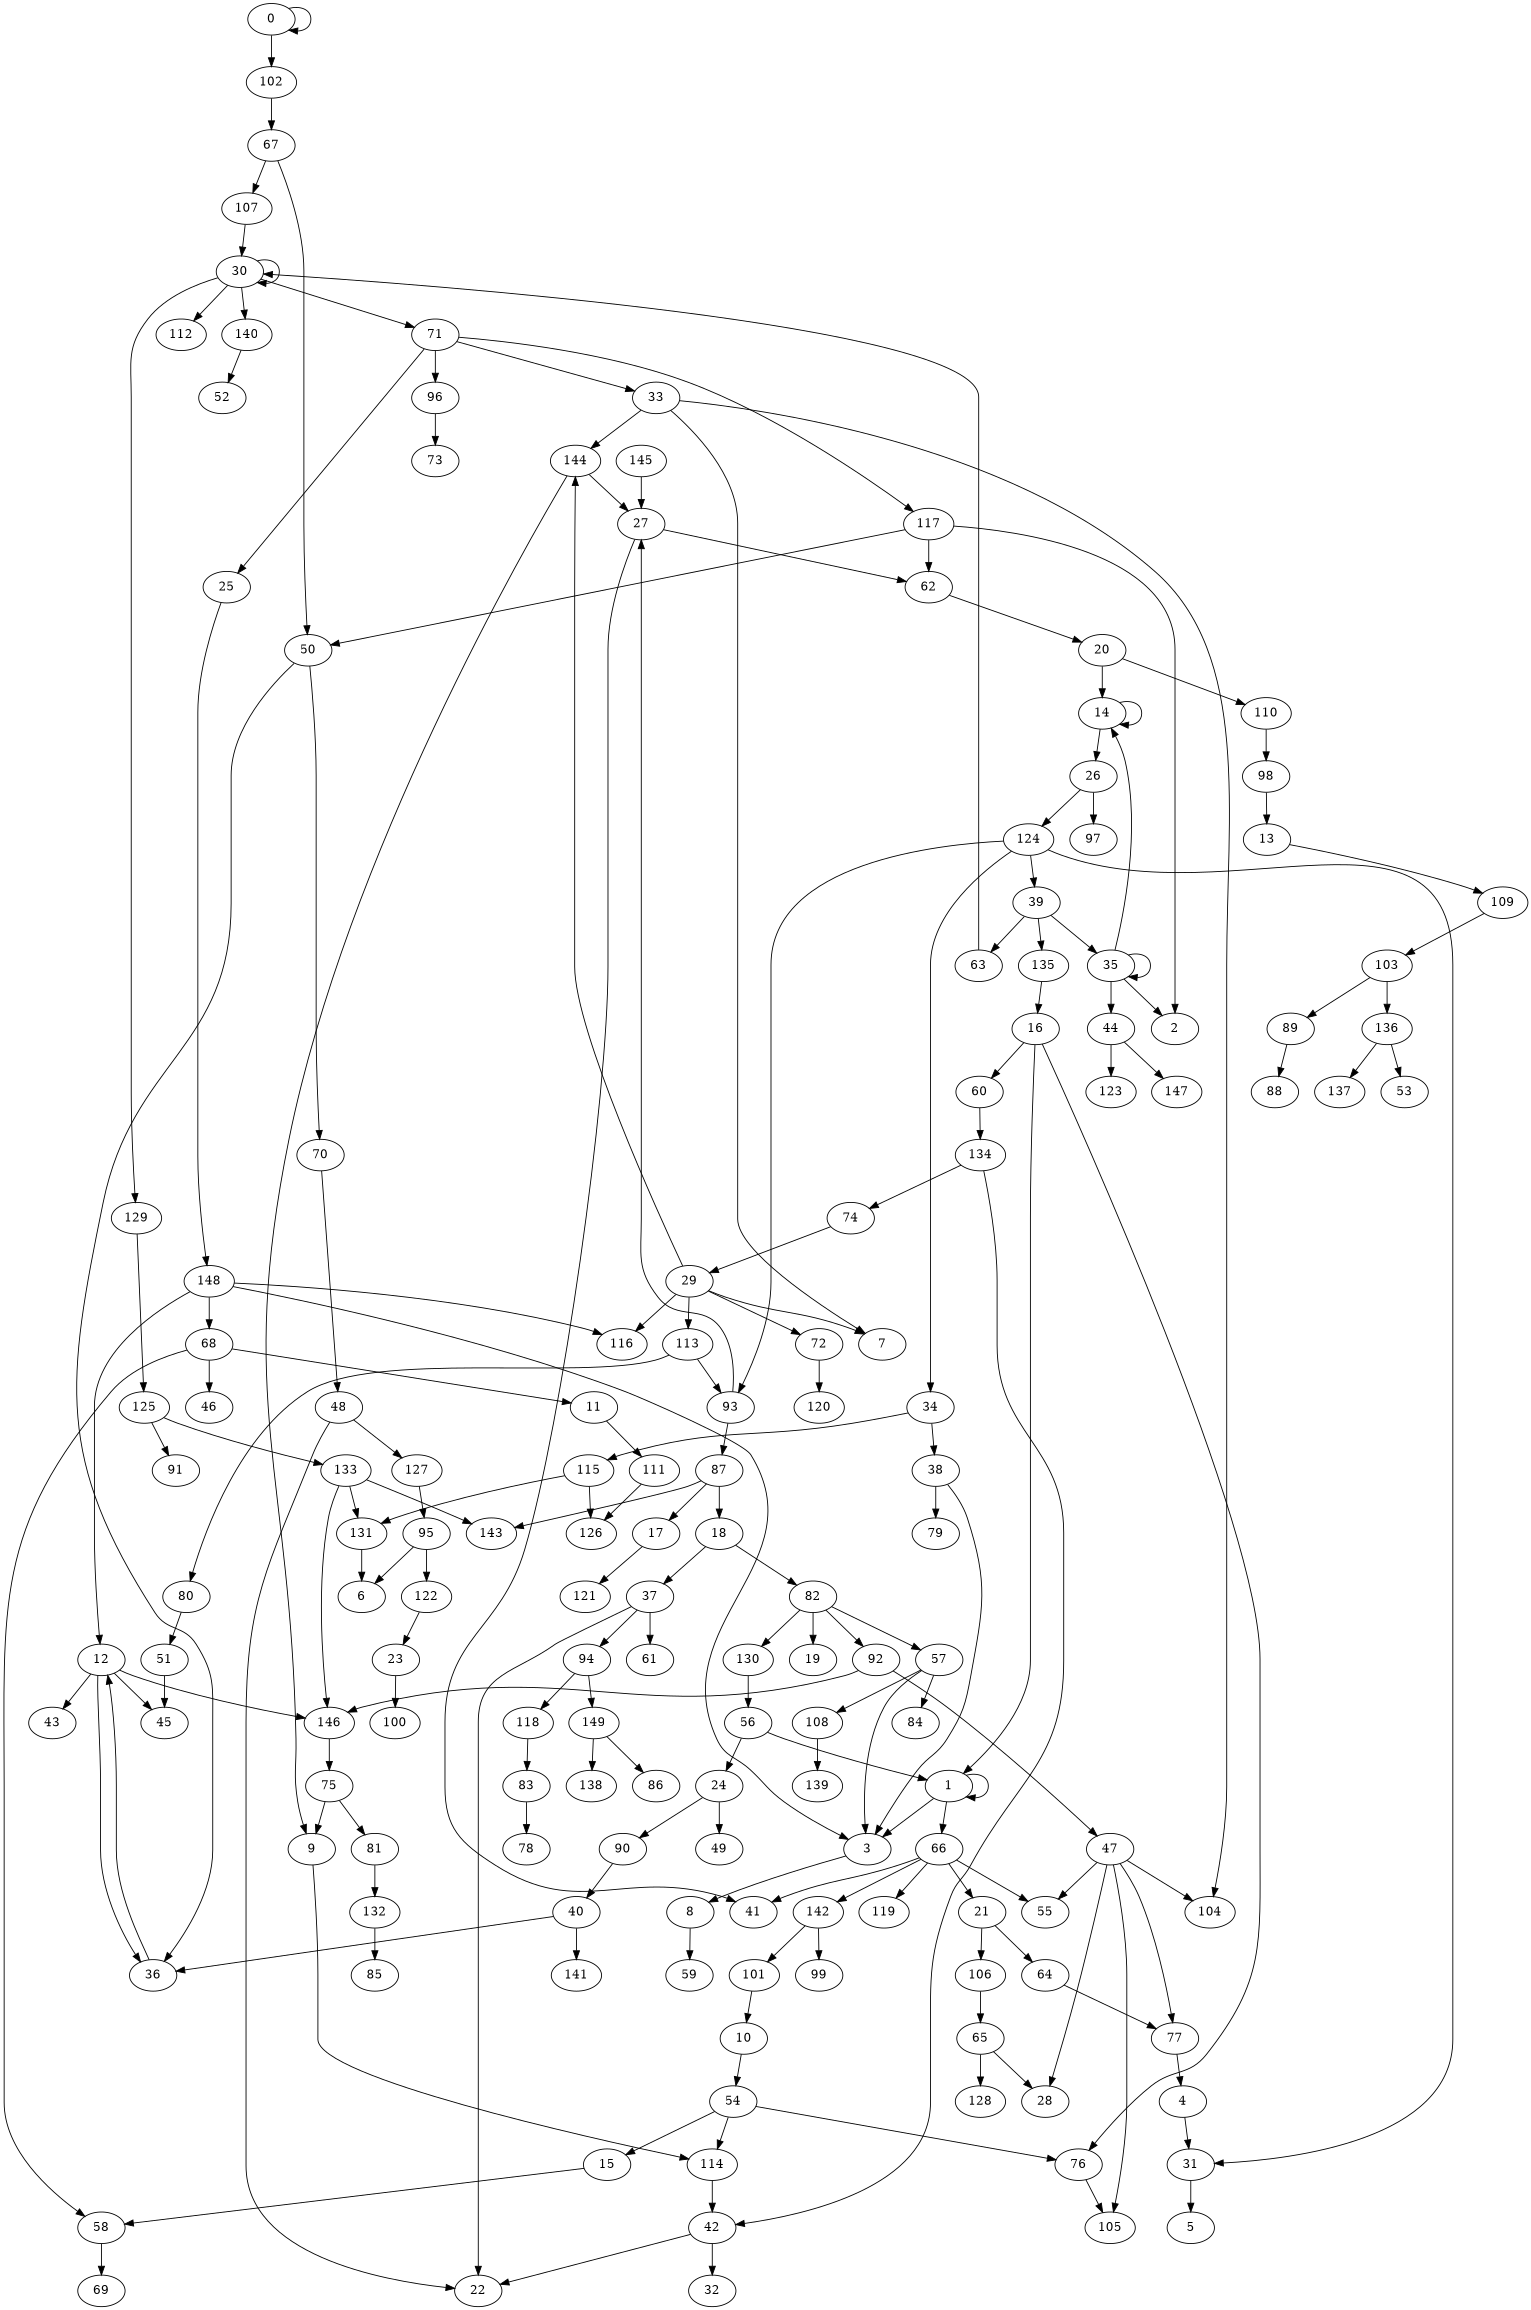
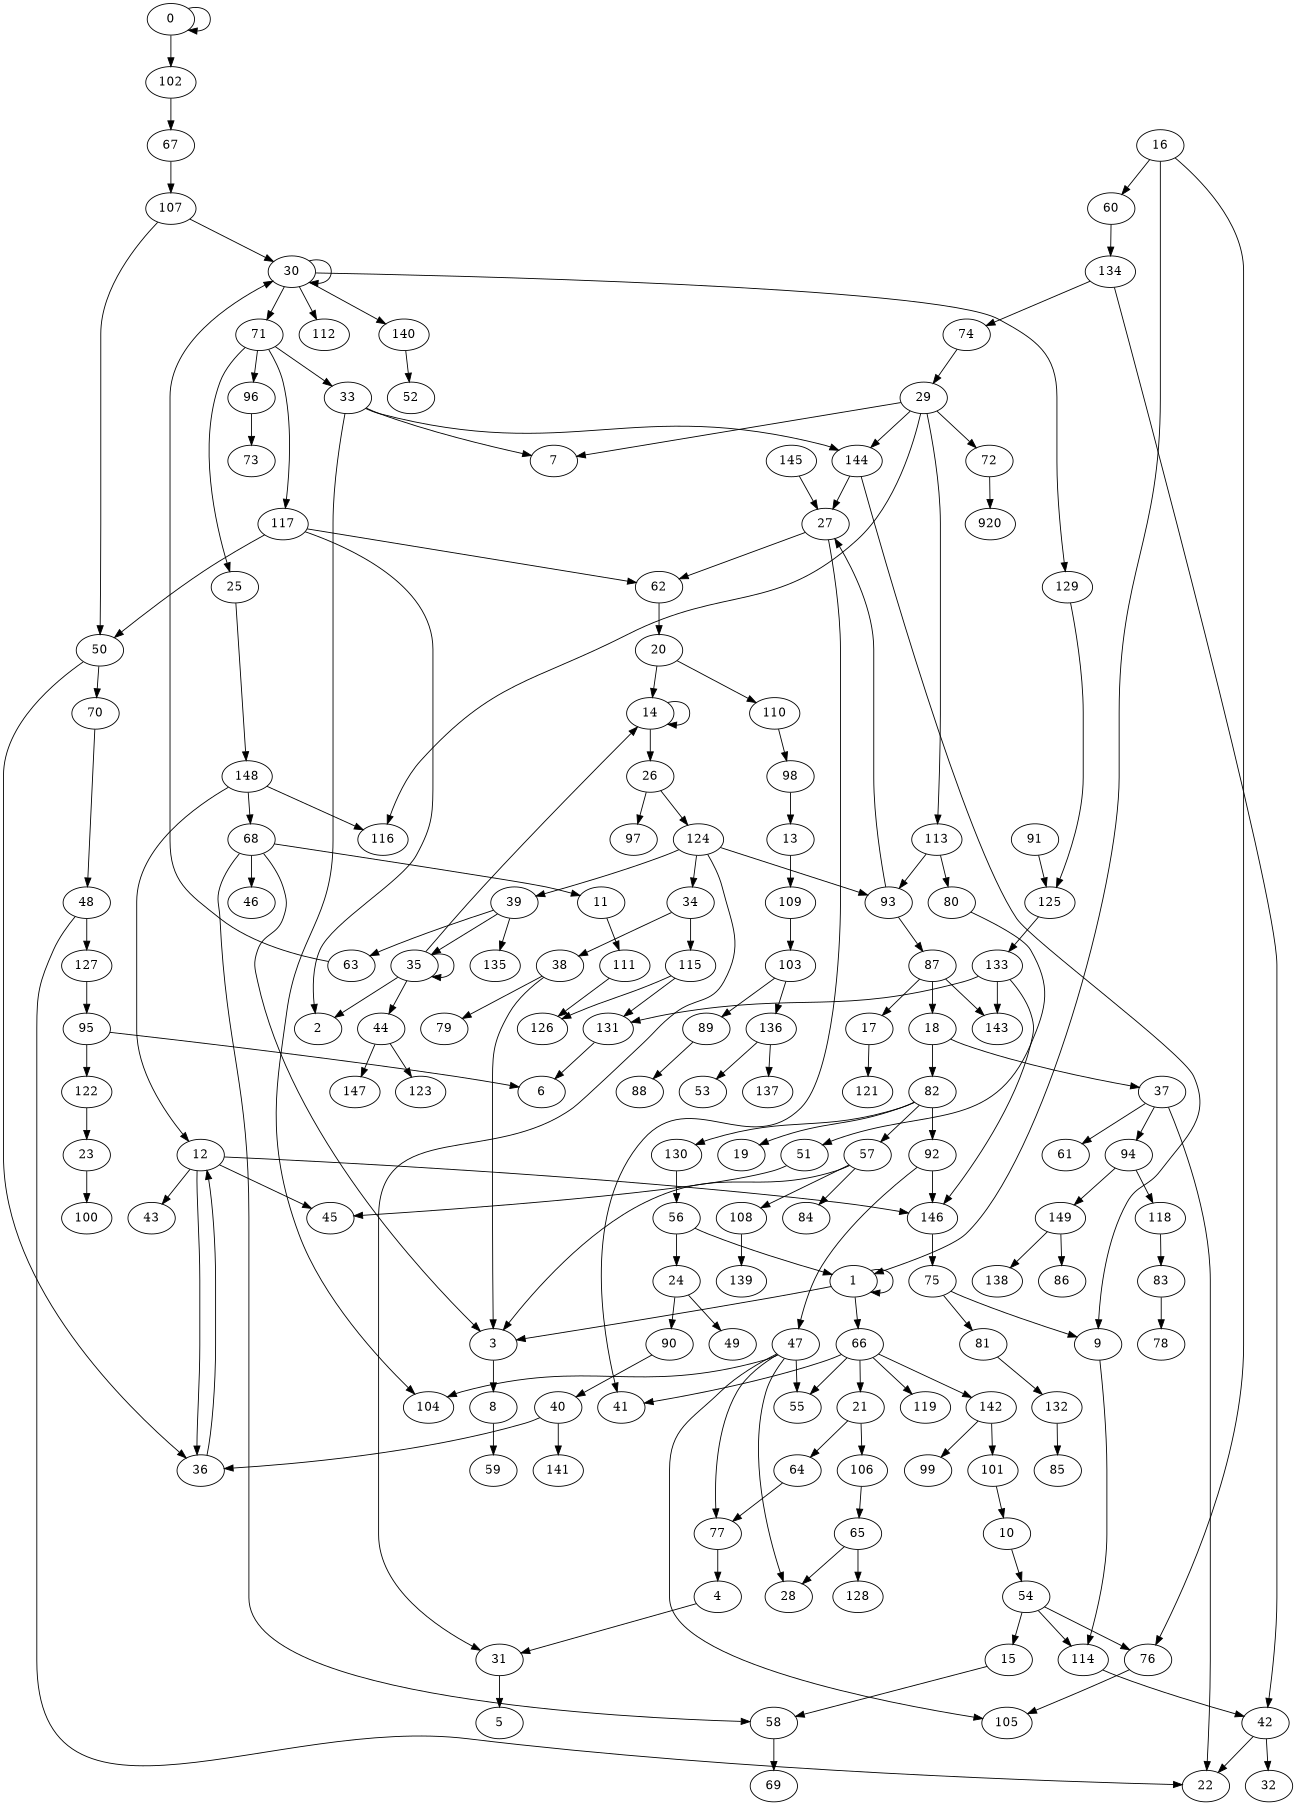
(304, 392) -> (101, 416)
(1040, 993) -> none
(819, 1407) -> (990, 524)
(691, 1421) -> (306, 1105)
(158, 1435) -> (1041, 867)
